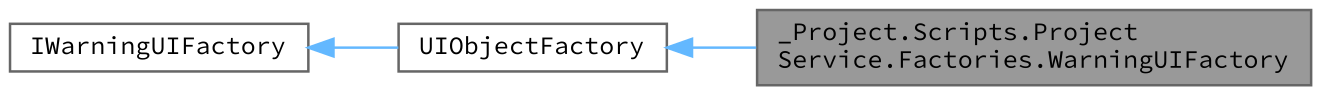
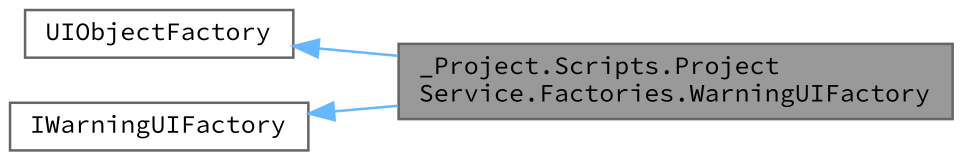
(366, 48) -> (366, 109)
